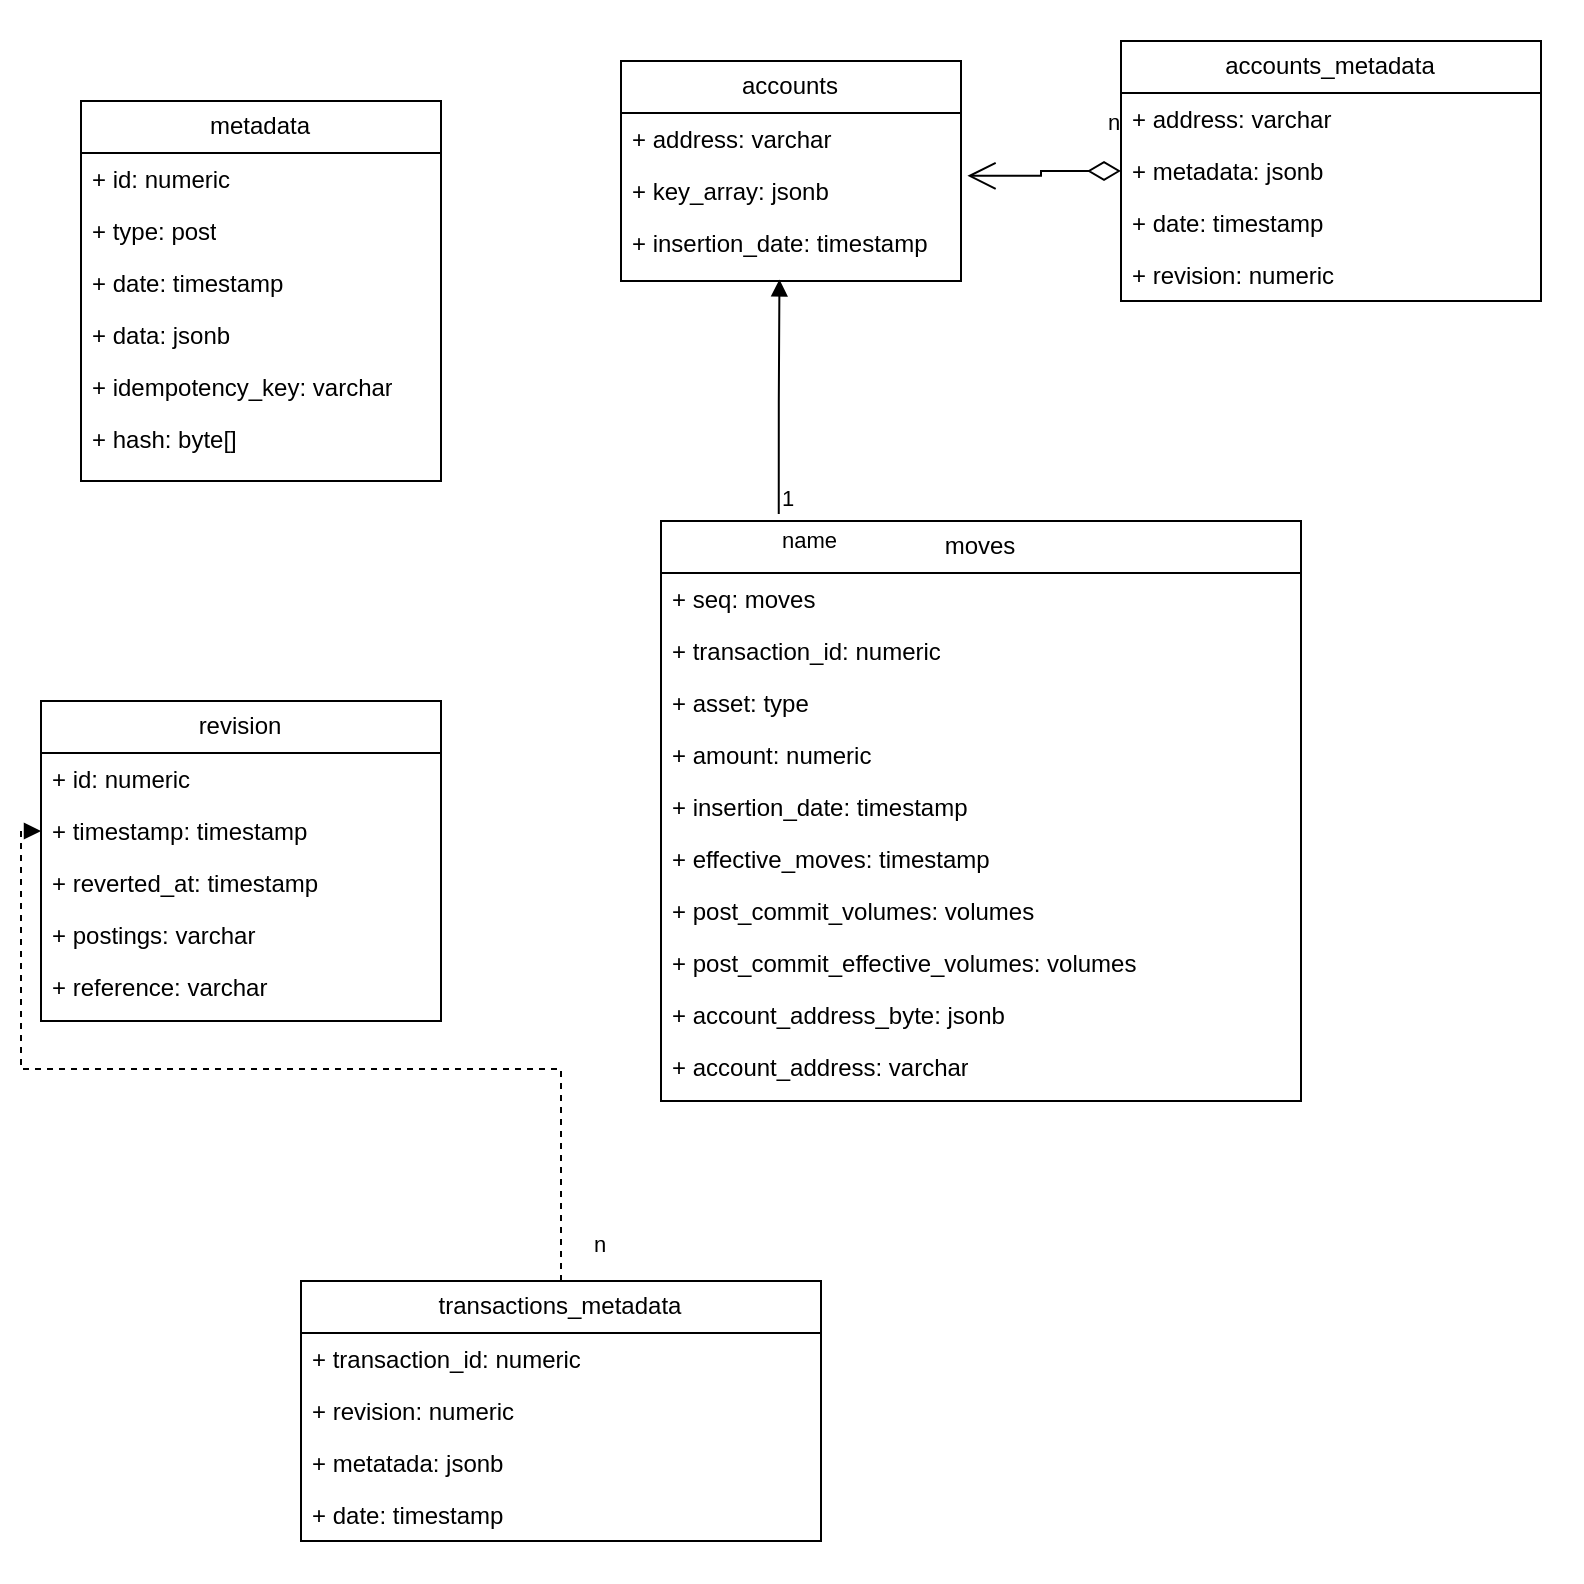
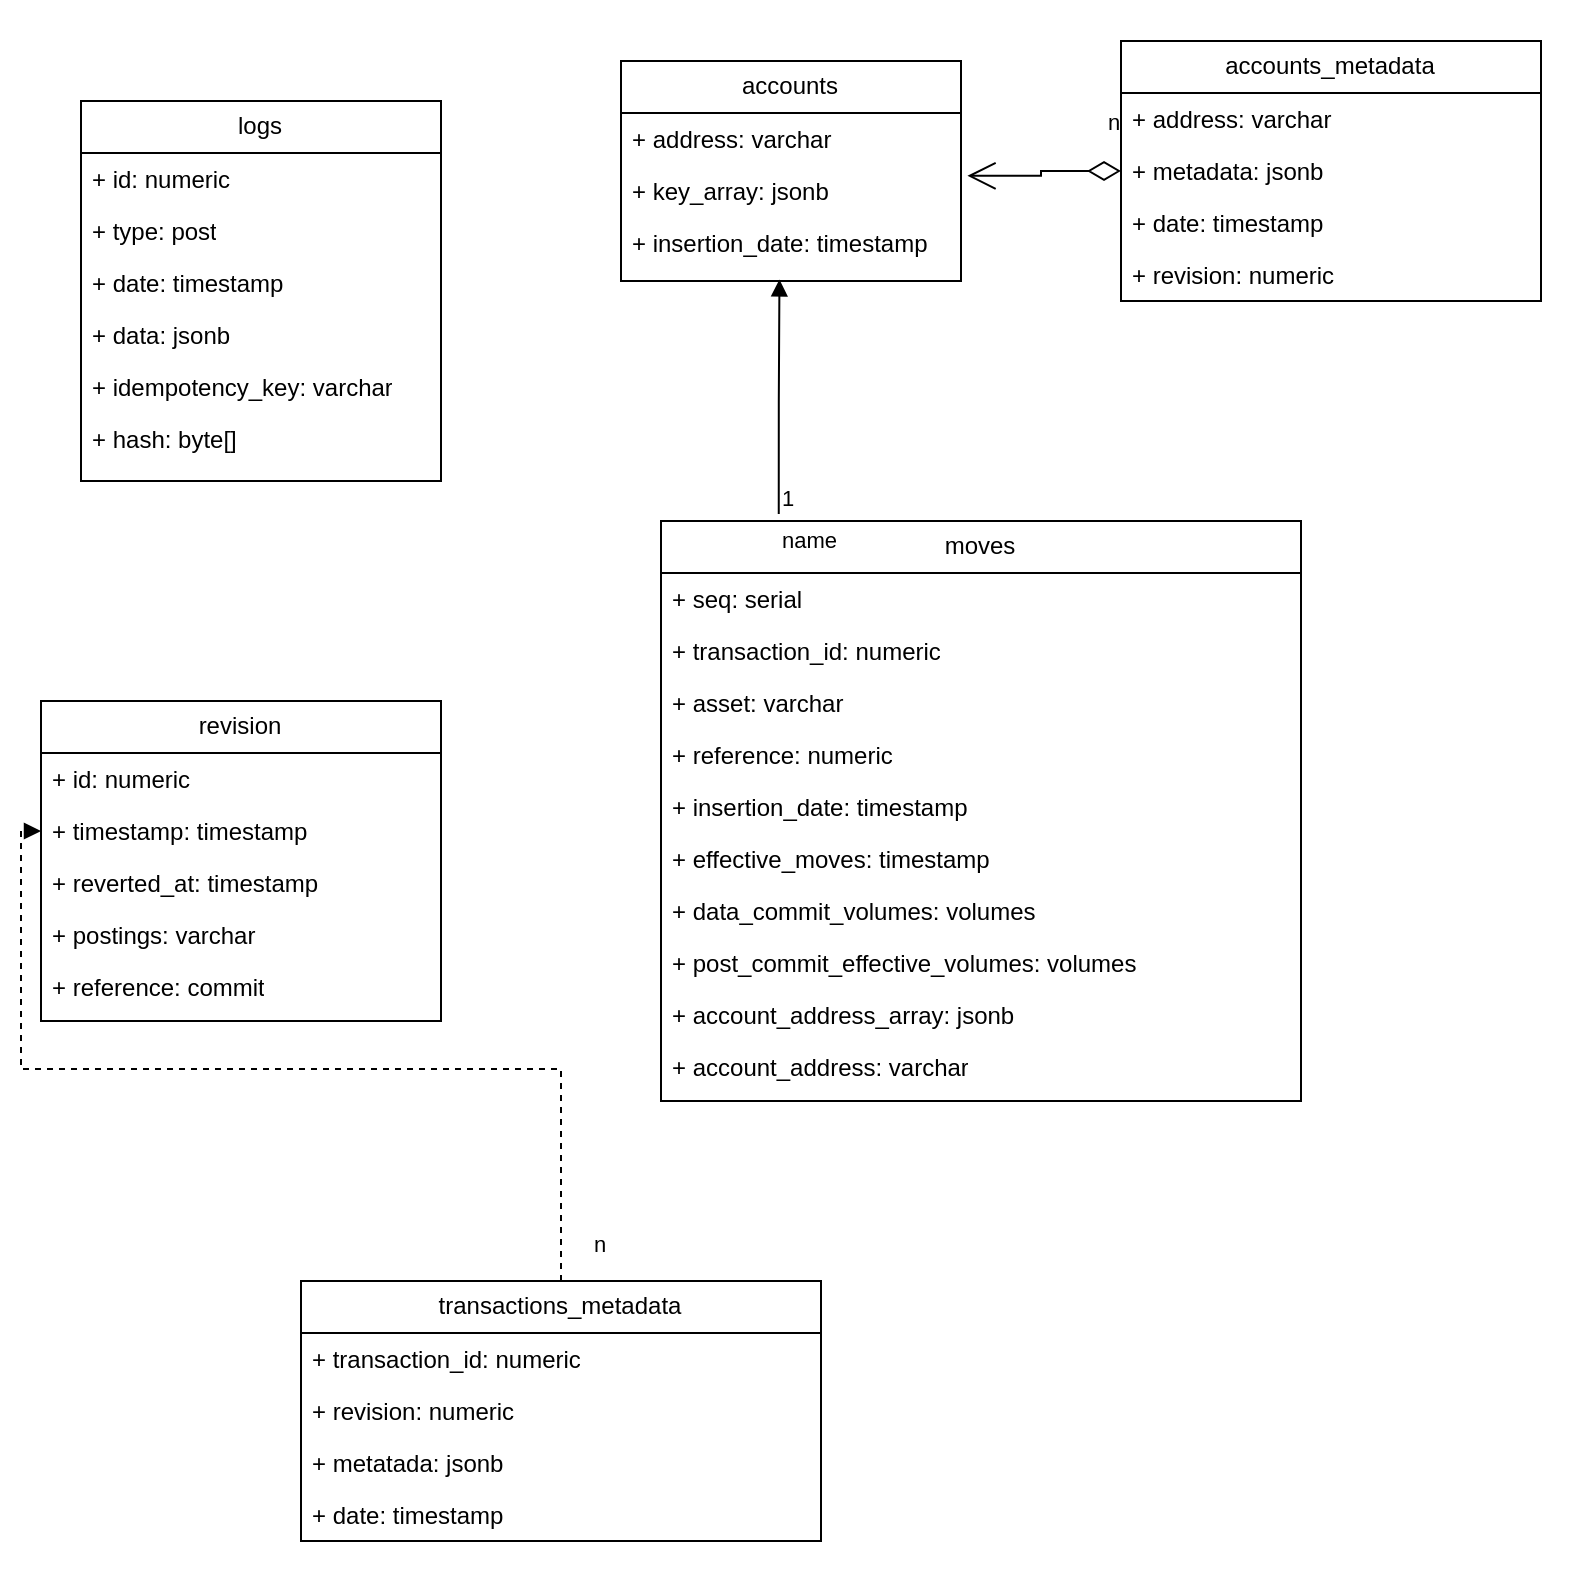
(261, 127) -> (261, 127)
(744, 601) -> (745, 601)
(751, 705) -> (771, 705)
(775, 757) -> (795, 757)
(856, 913) -> (856, 913)
(178, 989) -> (168, 989)
(859, 1017) -> (865, 1017)
